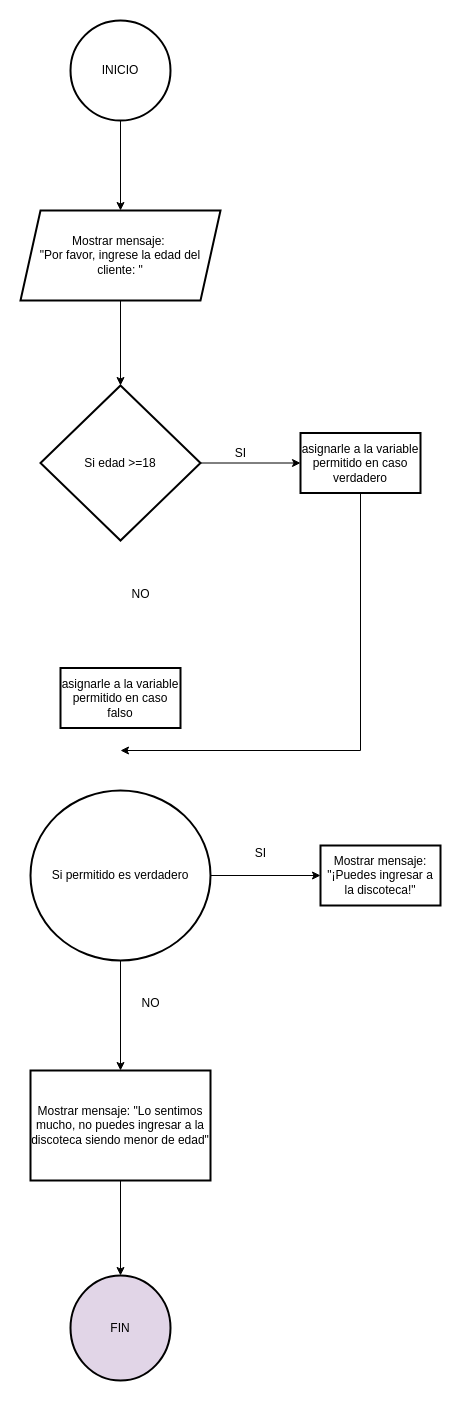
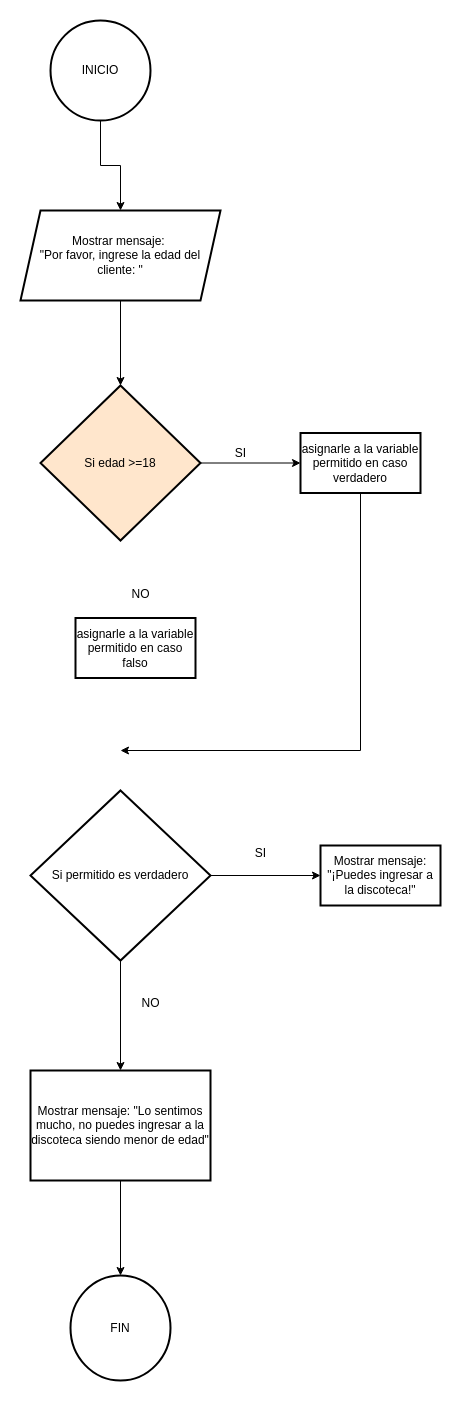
(121, 71) -> (101, 71)
(121, 463) -> (121, 463)
(121, 698) -> (136, 648)
(121, 876) -> (121, 876)
(121, 1328) -> (121, 1328)
